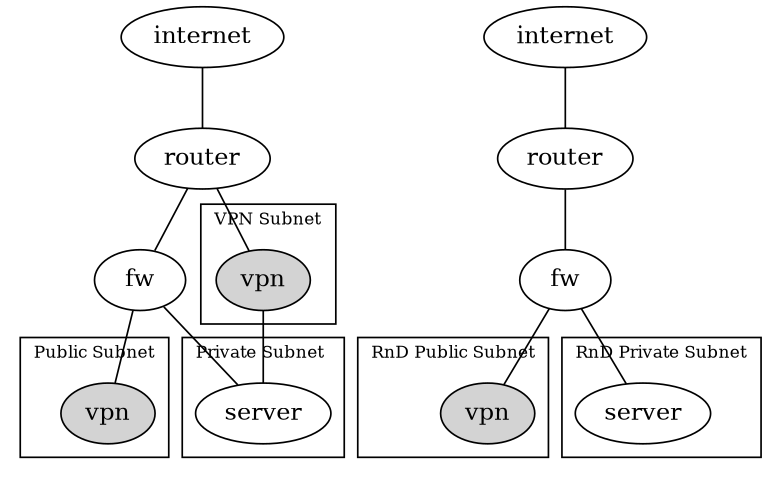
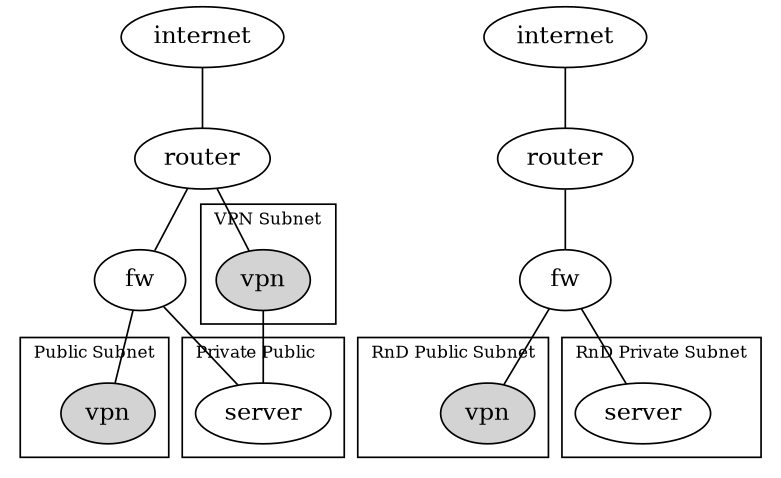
(260, 354) -> (256, 354)
